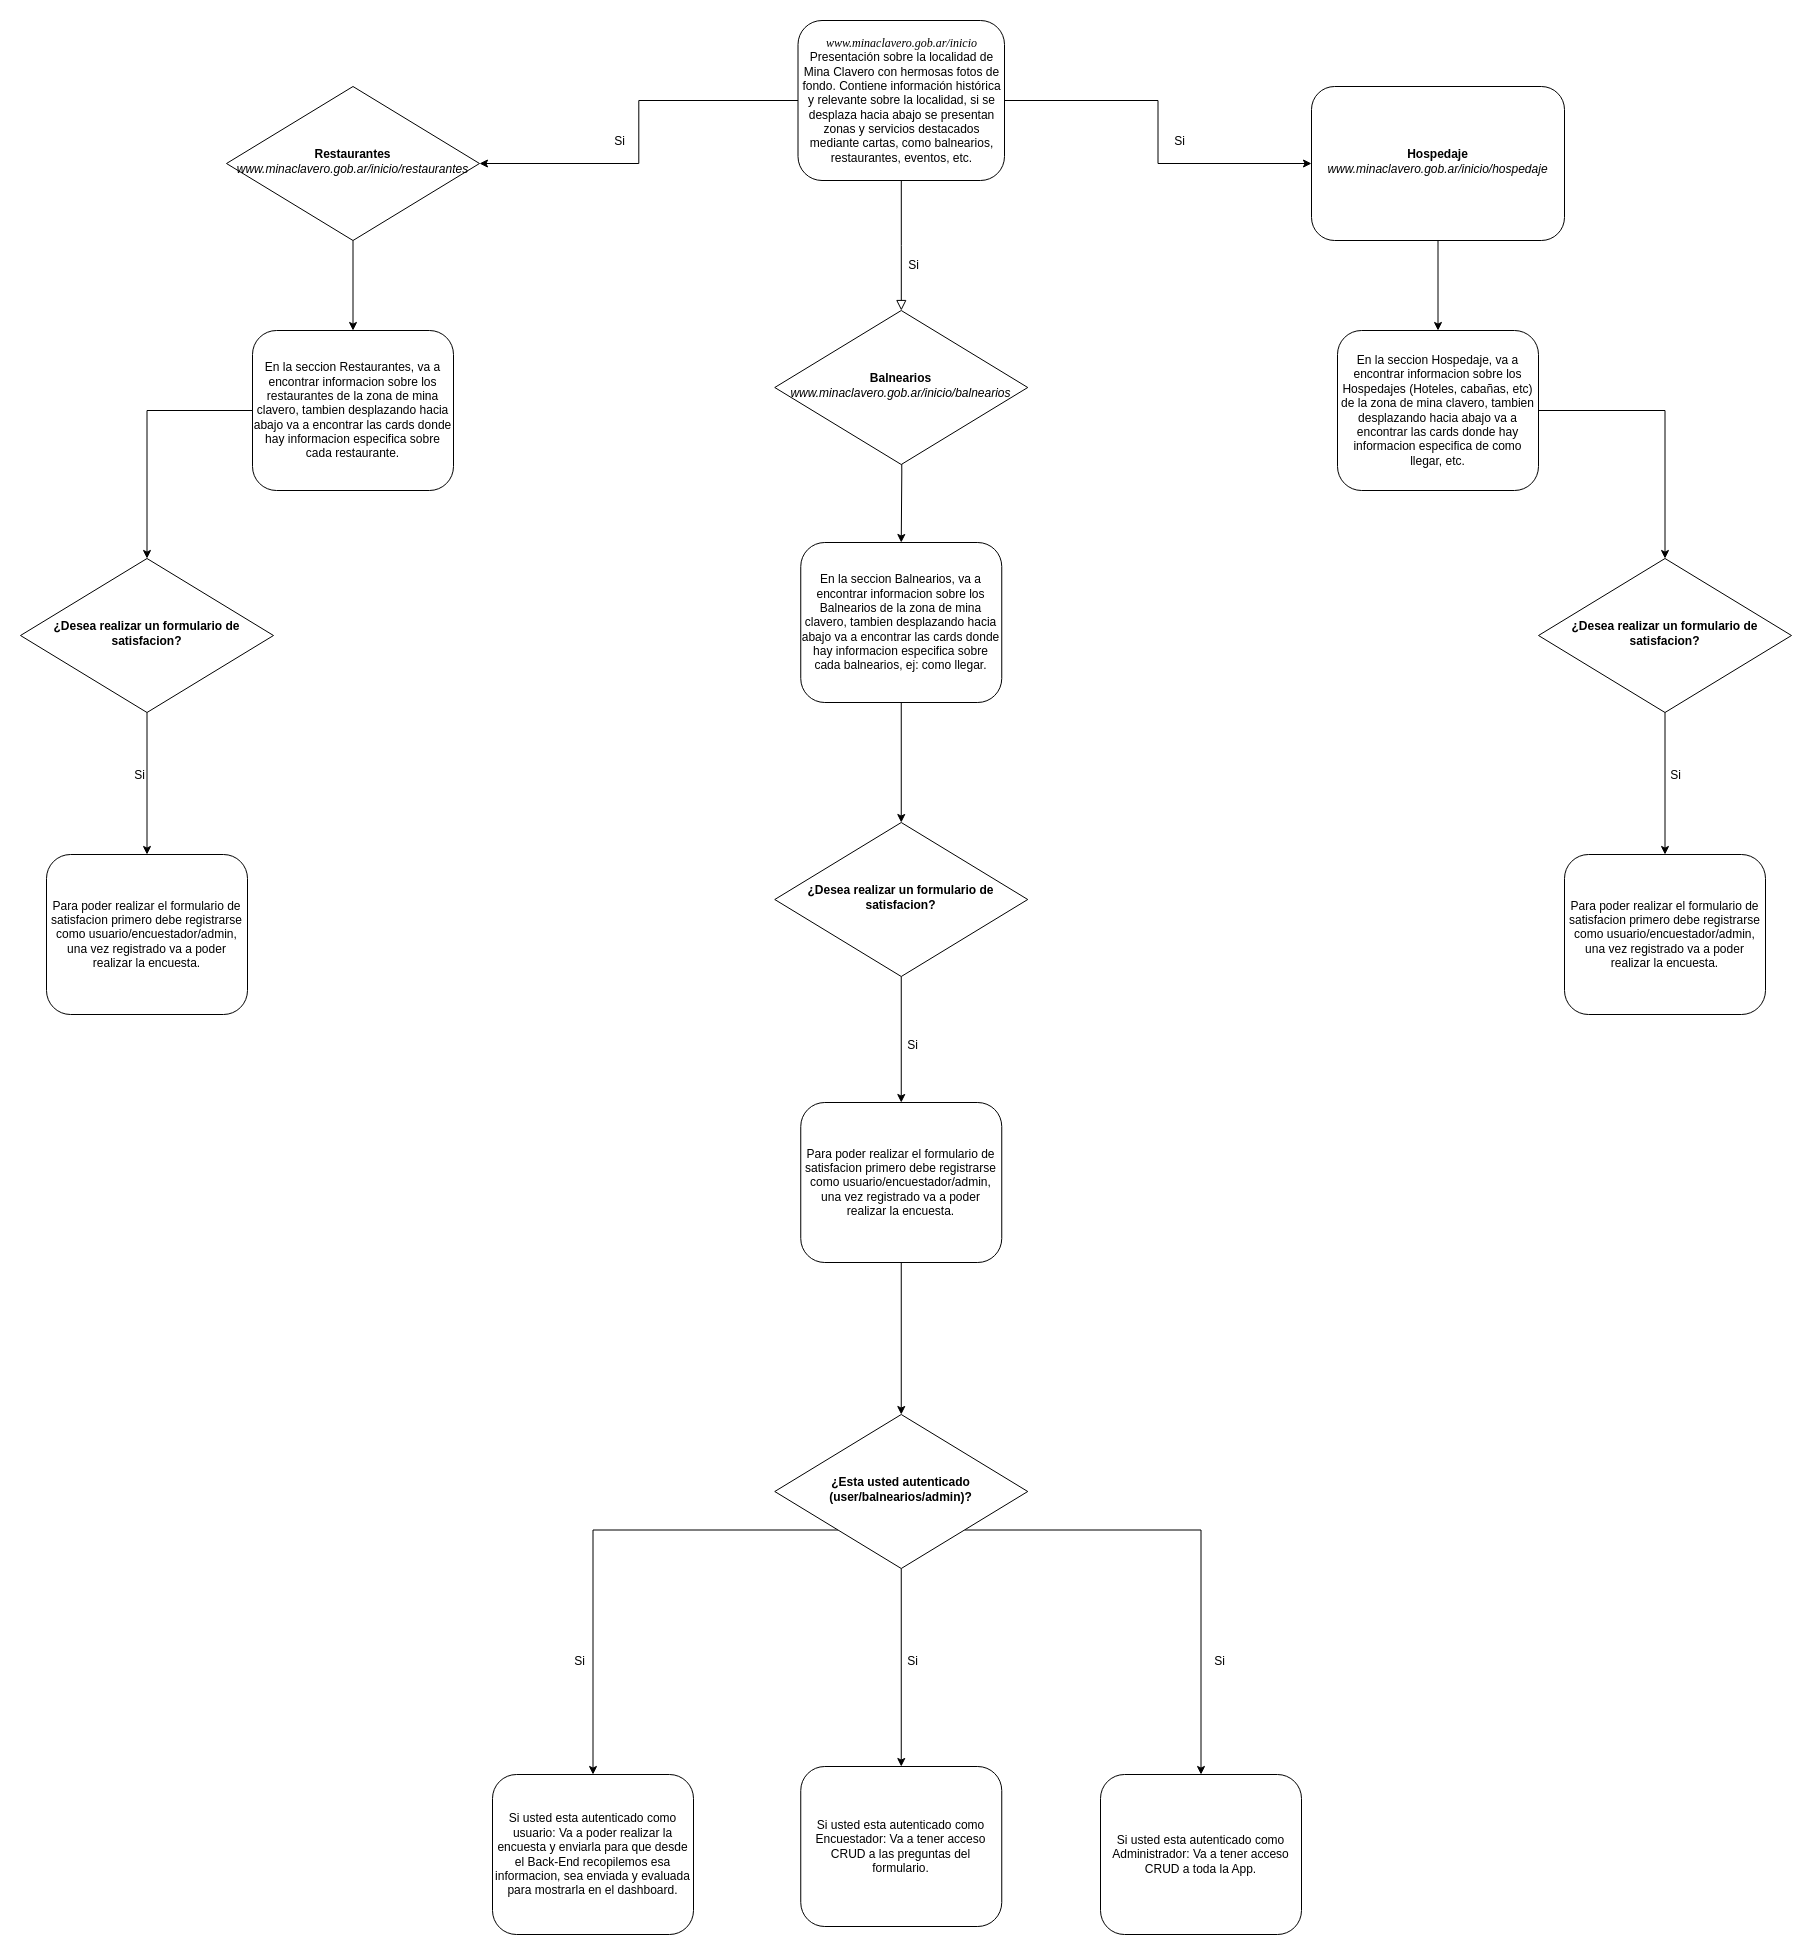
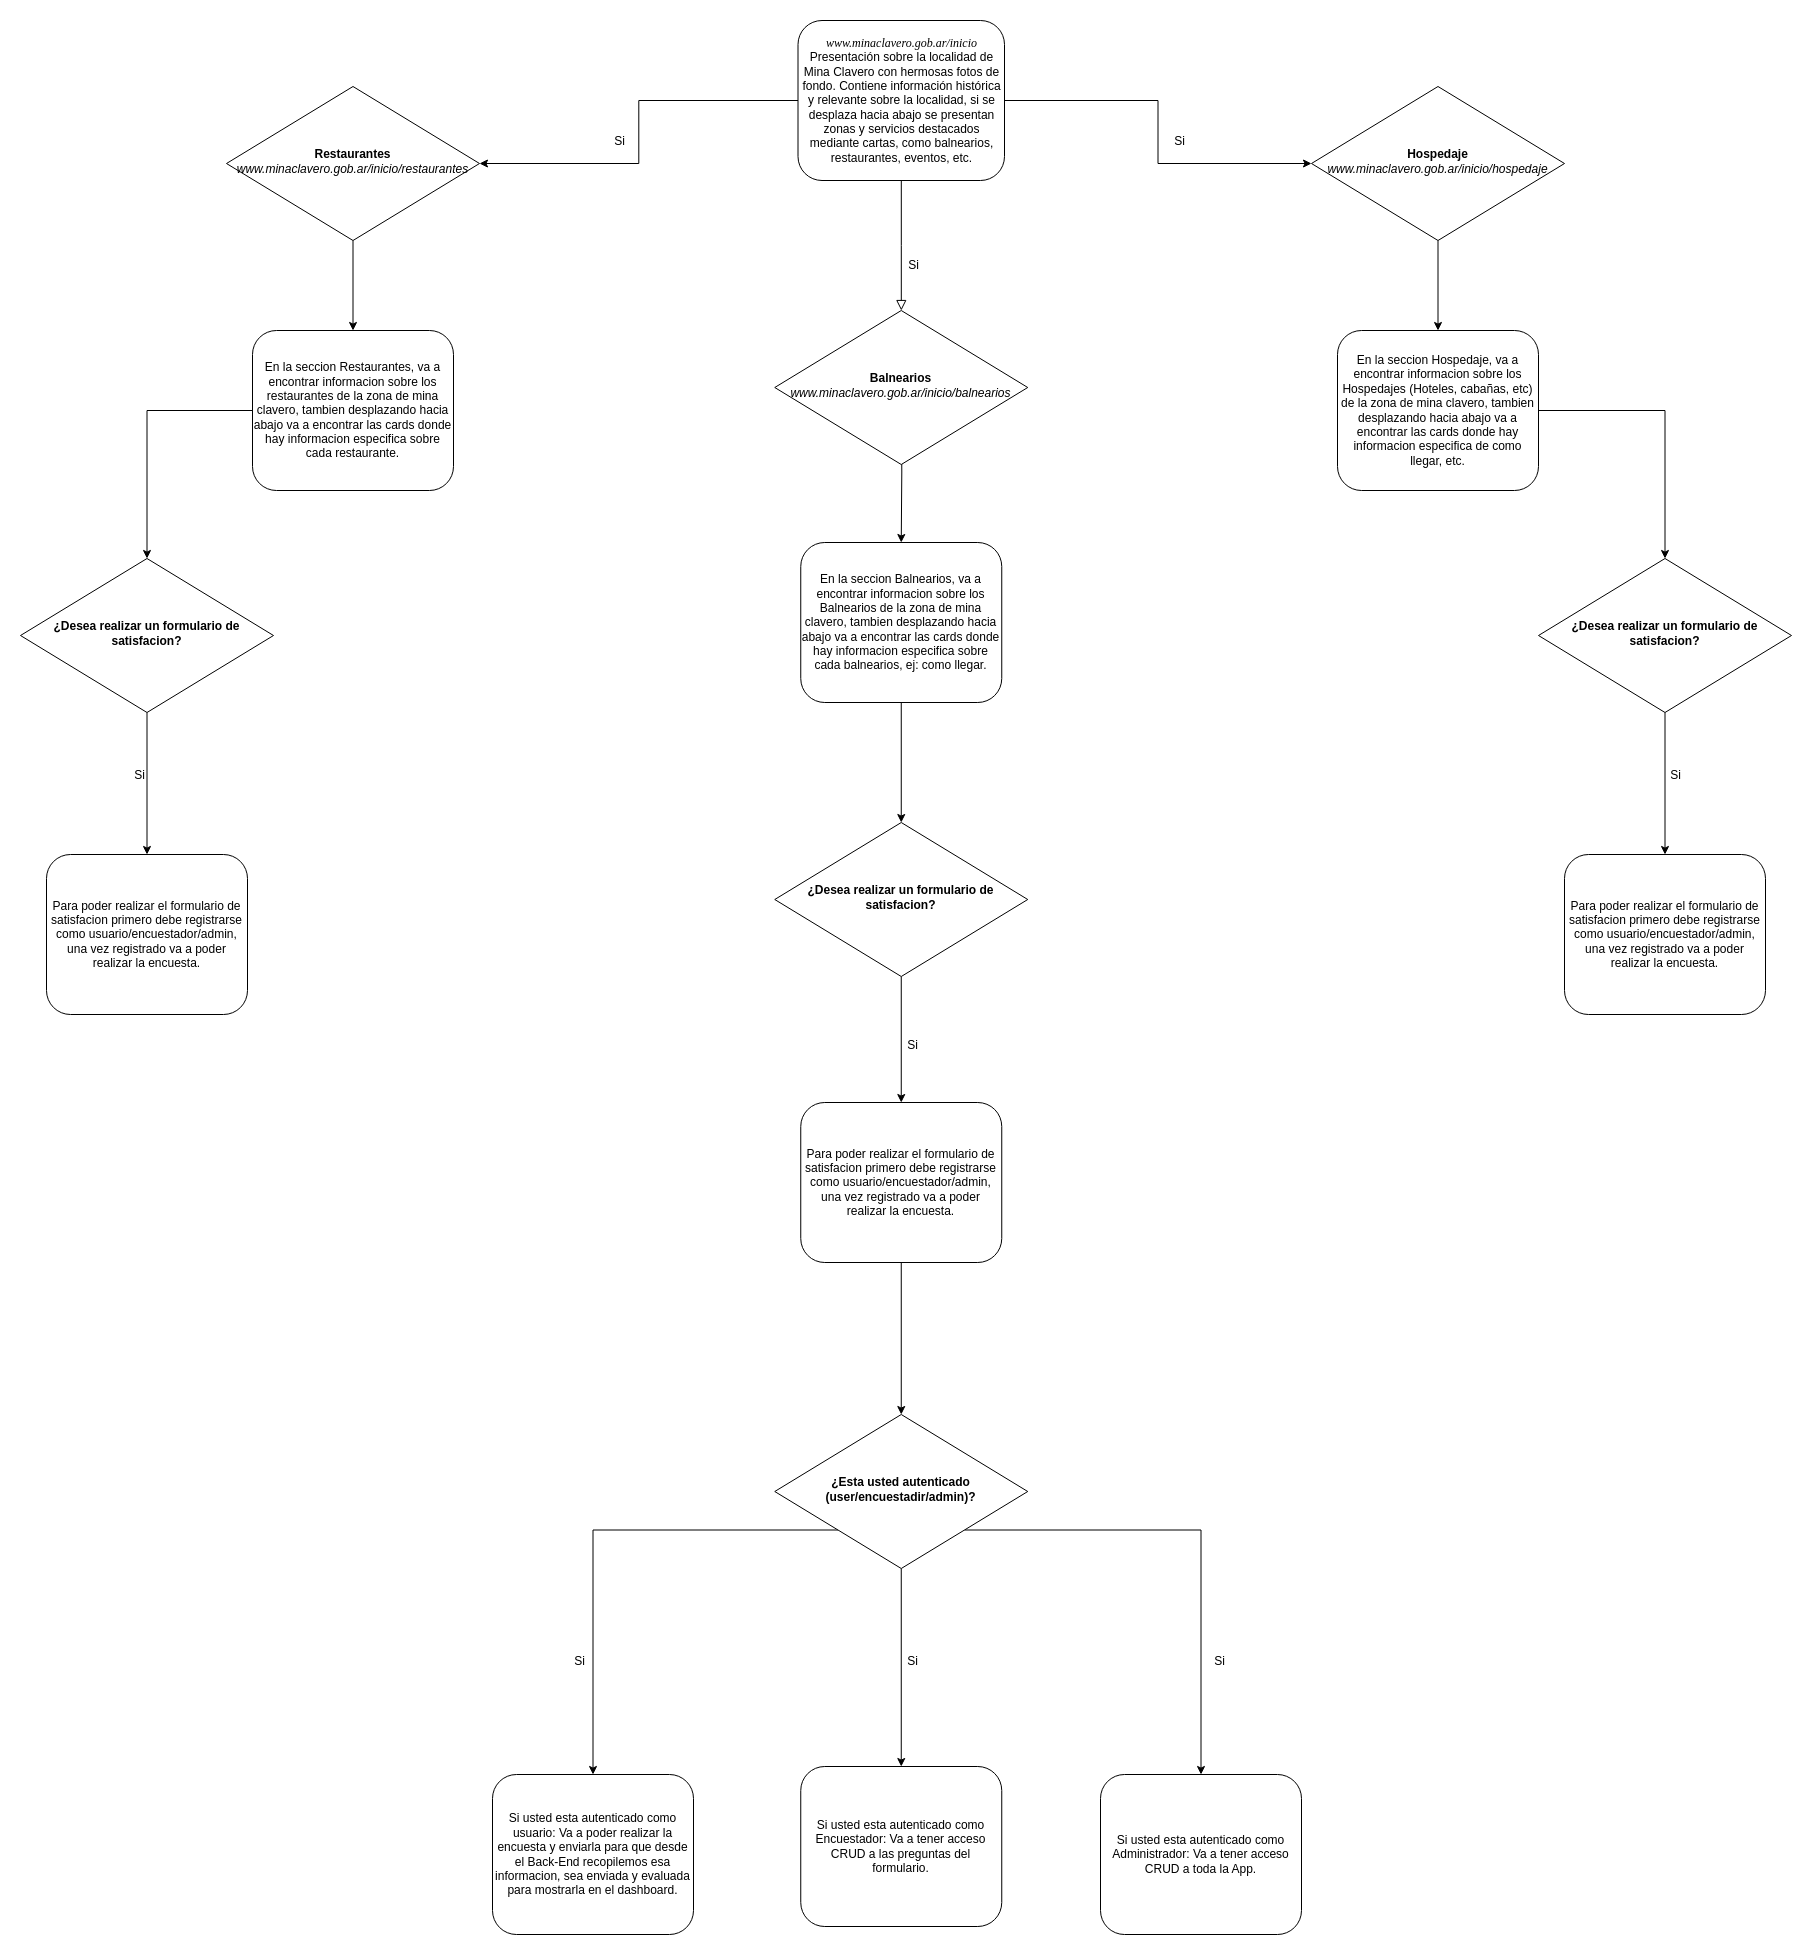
(1438, 164) -> (1438, 164)
(901, 1490) -> (901, 1490)
